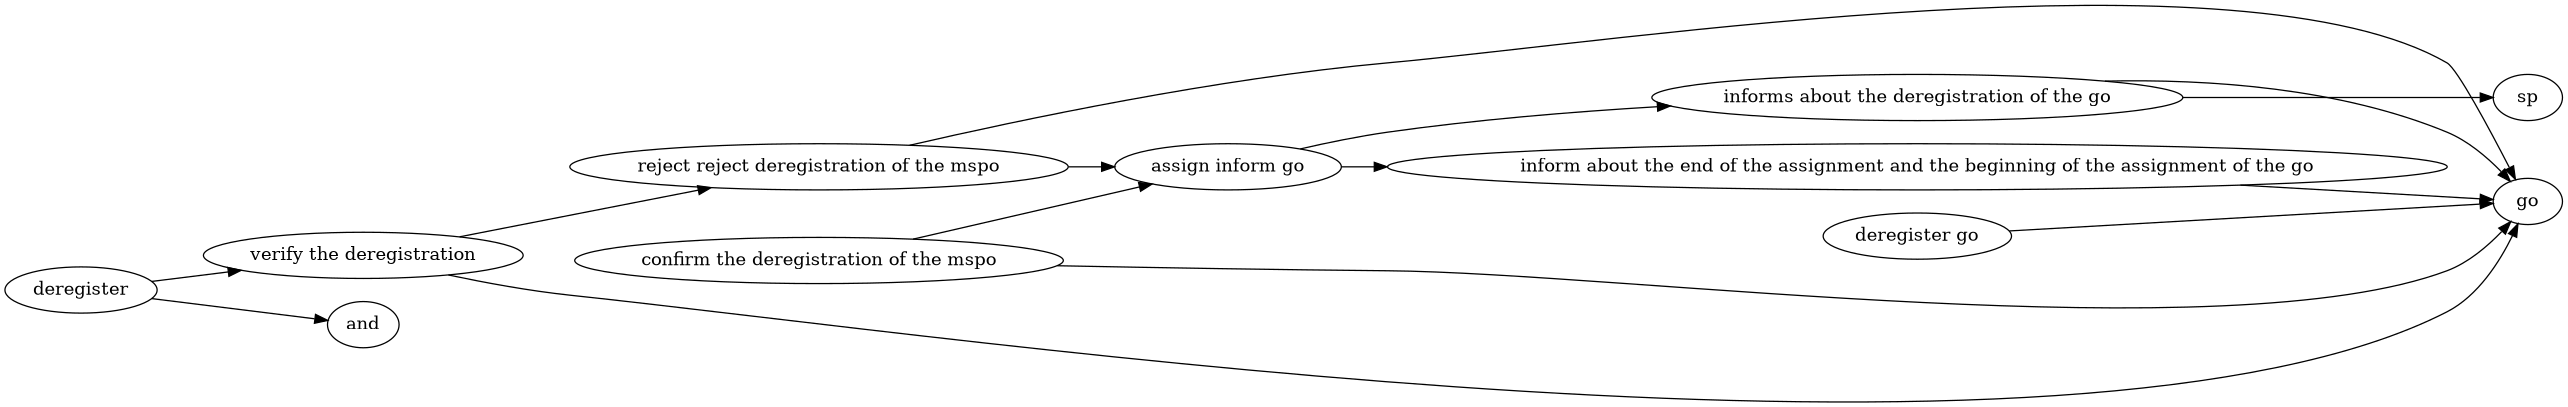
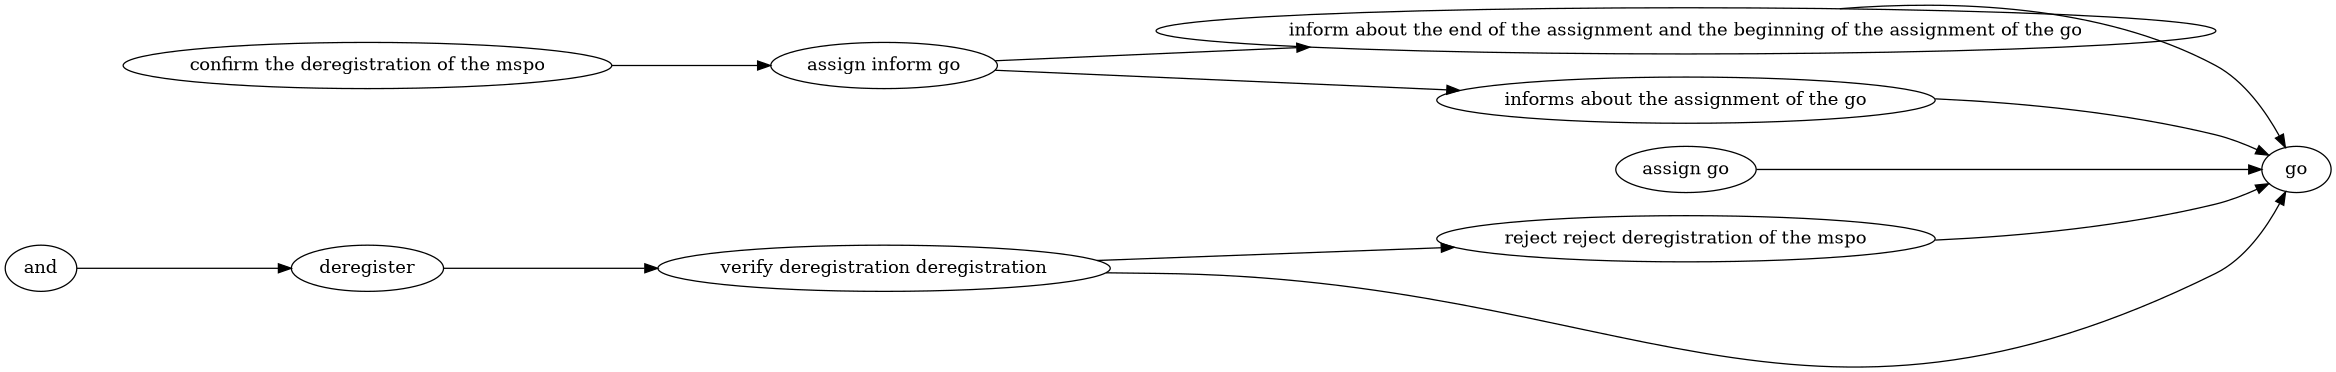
(1917, 98) -> (1686, 100)
(2528, 98) -> none
(1085, 167) -> none
(1917, 236) -> (1686, 169)
(363, 255) -> (884, 268)
(1788, 295) -> none
(233, 309) -> (178, 268)
